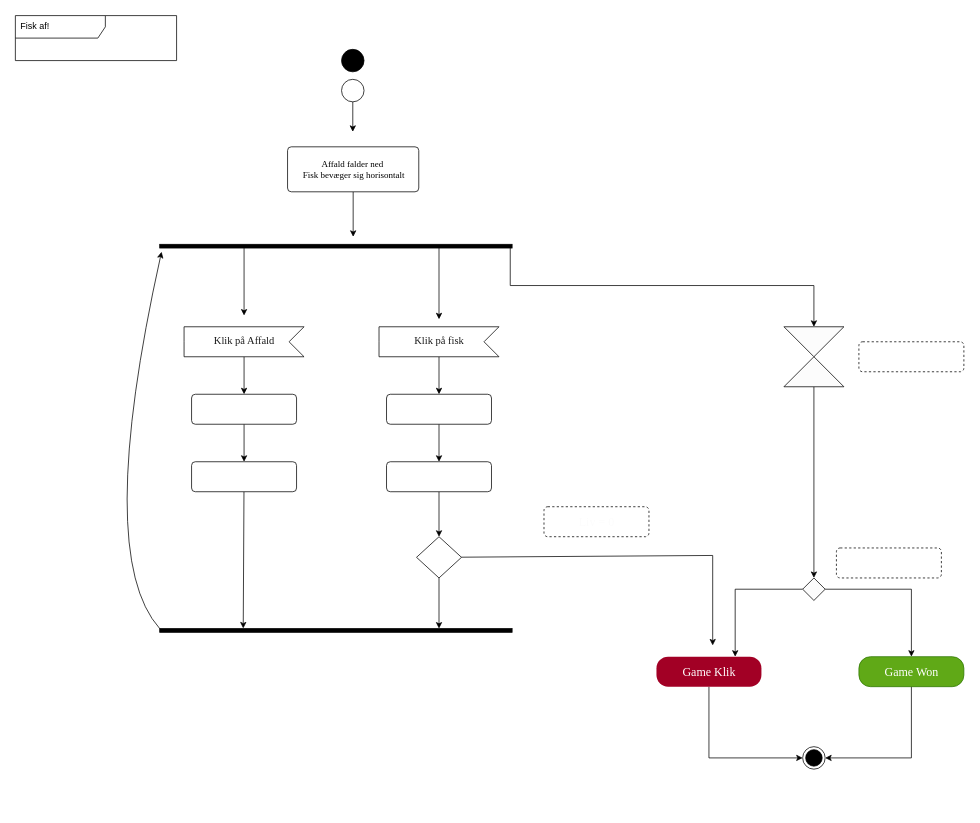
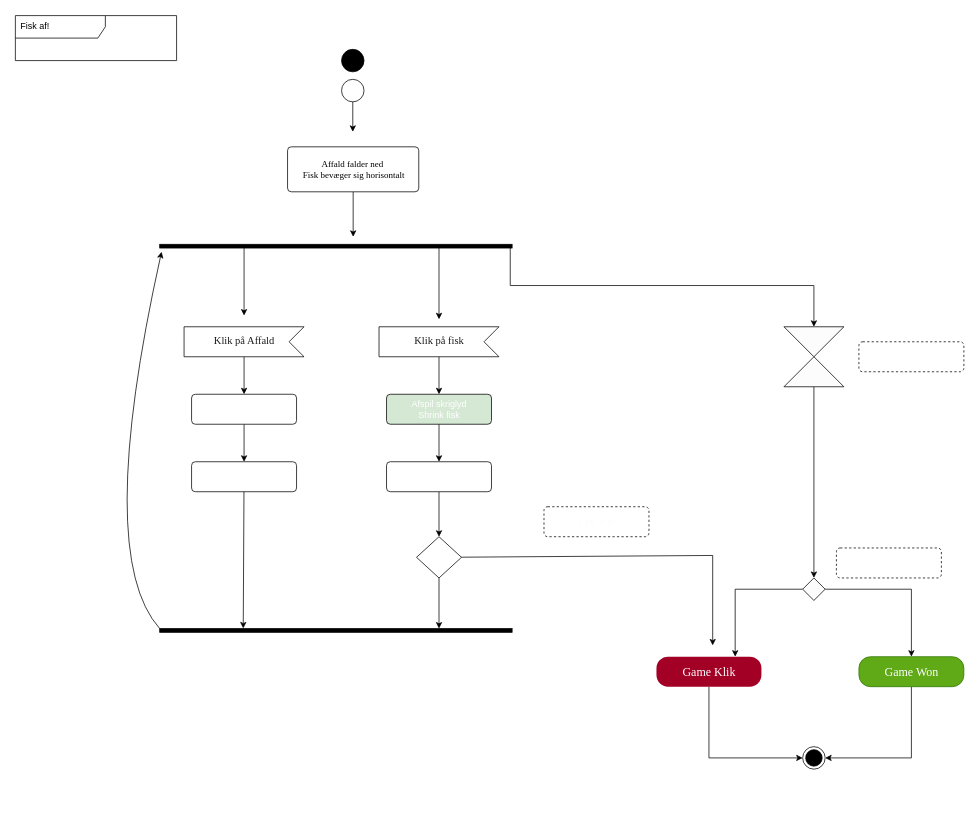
(439, 409) -> (439, 409)
